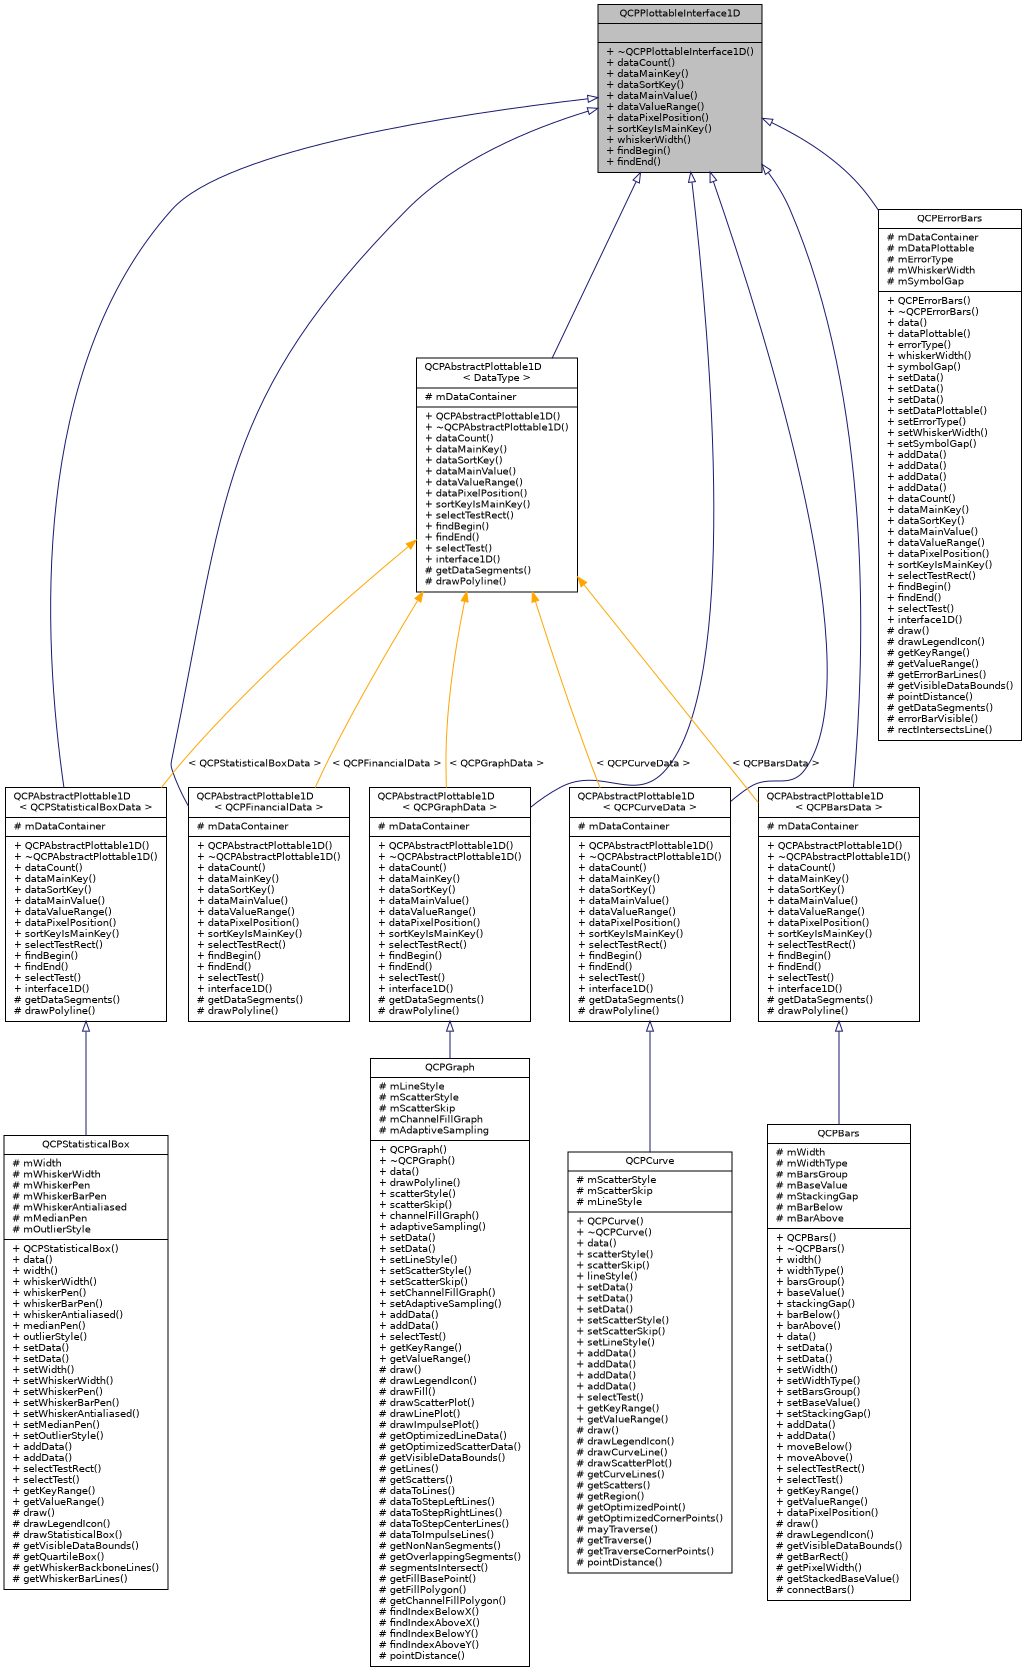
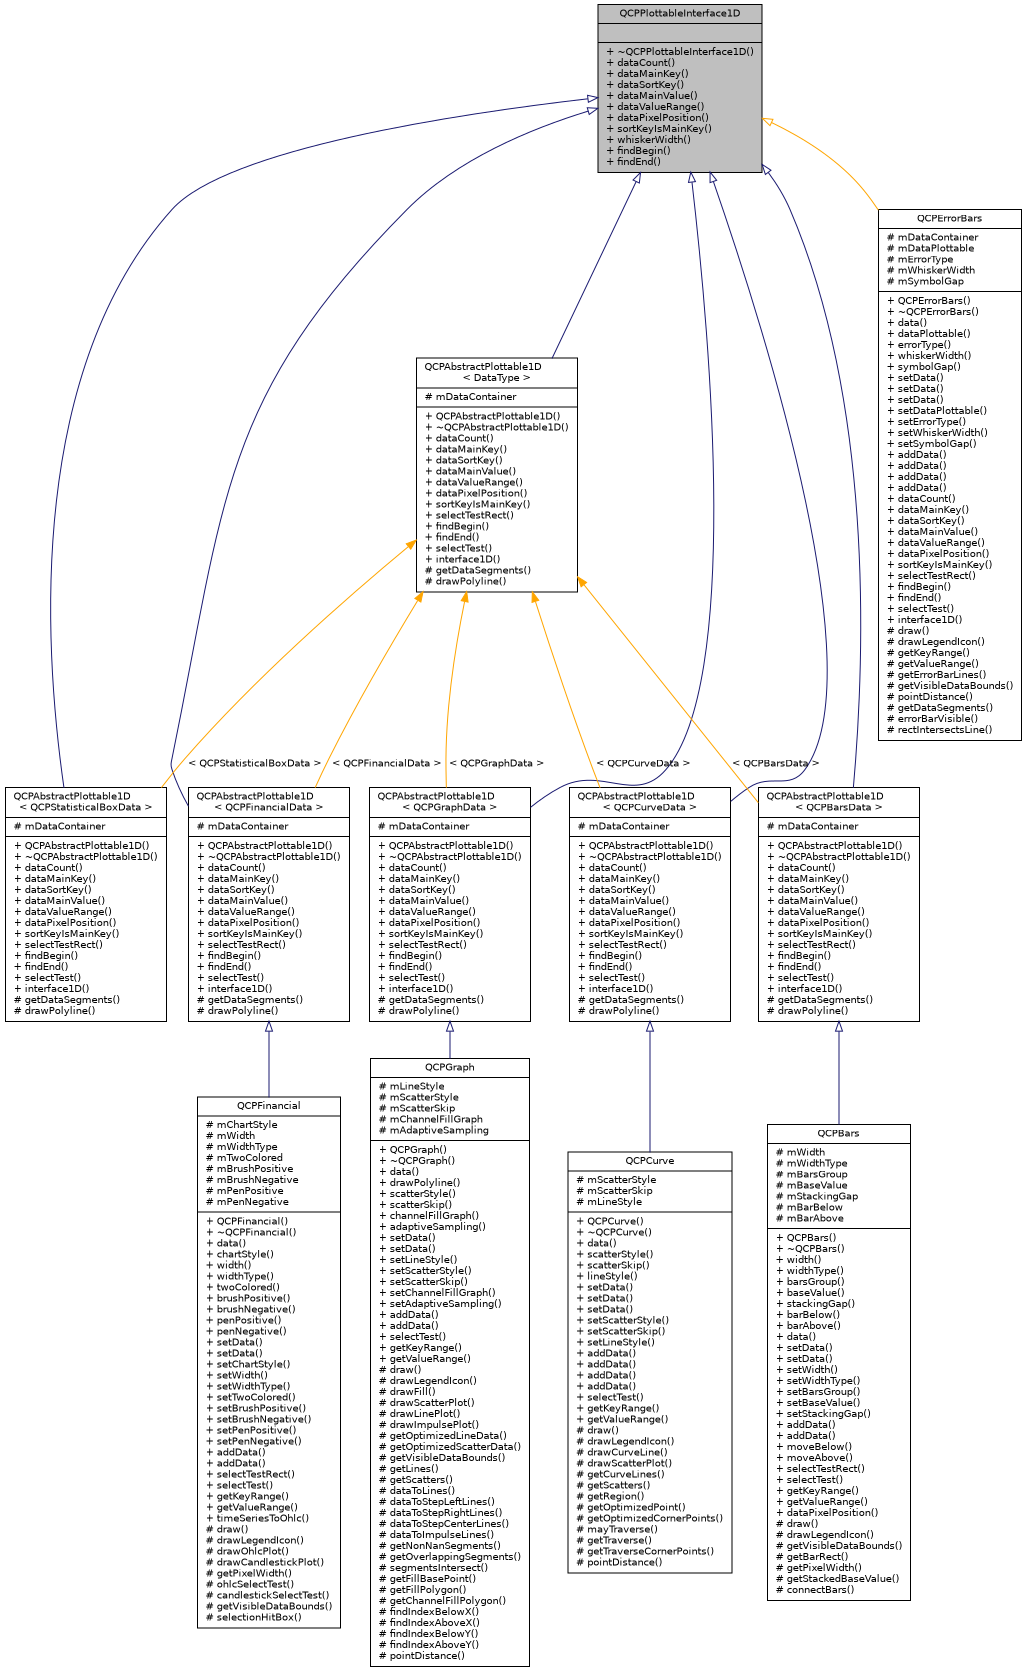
(831, 159) -> (831, 159)
(86, 1362) -> none
none -> (269, 1362)
